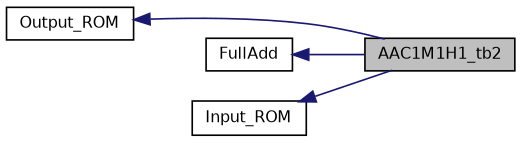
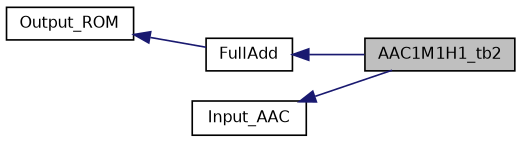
(268, 20) -> (178, 42)
(249, 118) -> (249, 118)
